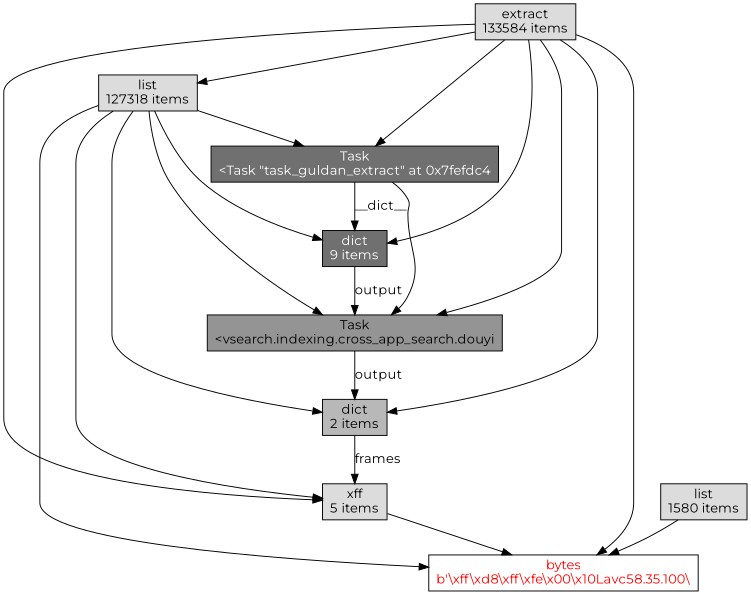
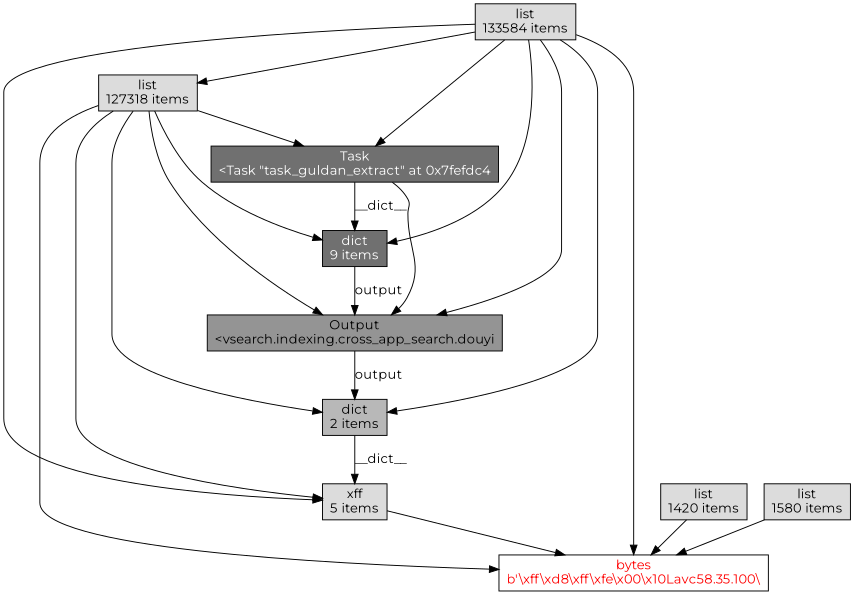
(526, 22) -> (526, 22)
(355, 333) -> (355, 333)
(378, 460) -> (381, 460)
none -> (704, 502)
